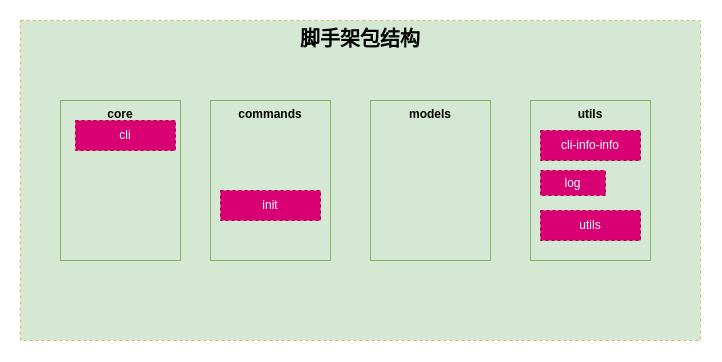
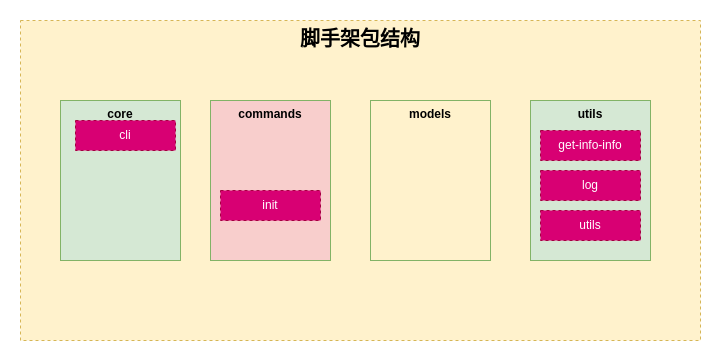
(591, 146) -> (591, 146)
(271, 181) -> (271, 181)
(361, 181) -> (361, 181)
(431, 181) -> (431, 181)
(573, 183) -> (591, 186)
